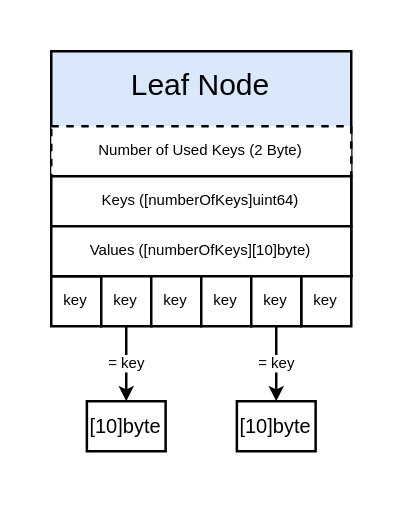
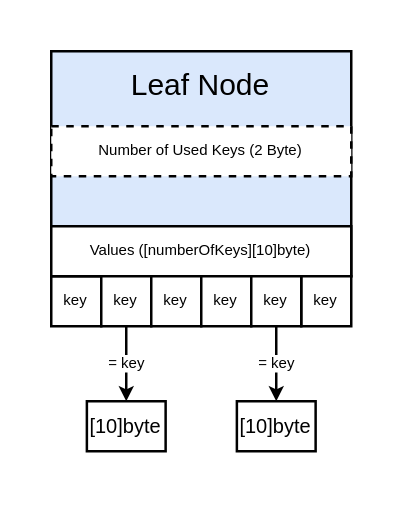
(201, 201) -> none
